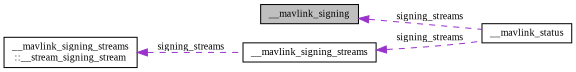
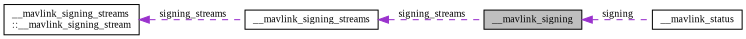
(429, 17) -> (617, 14)
(434, 46) -> (436, 20)
(71, 52) -> (72, 20)
